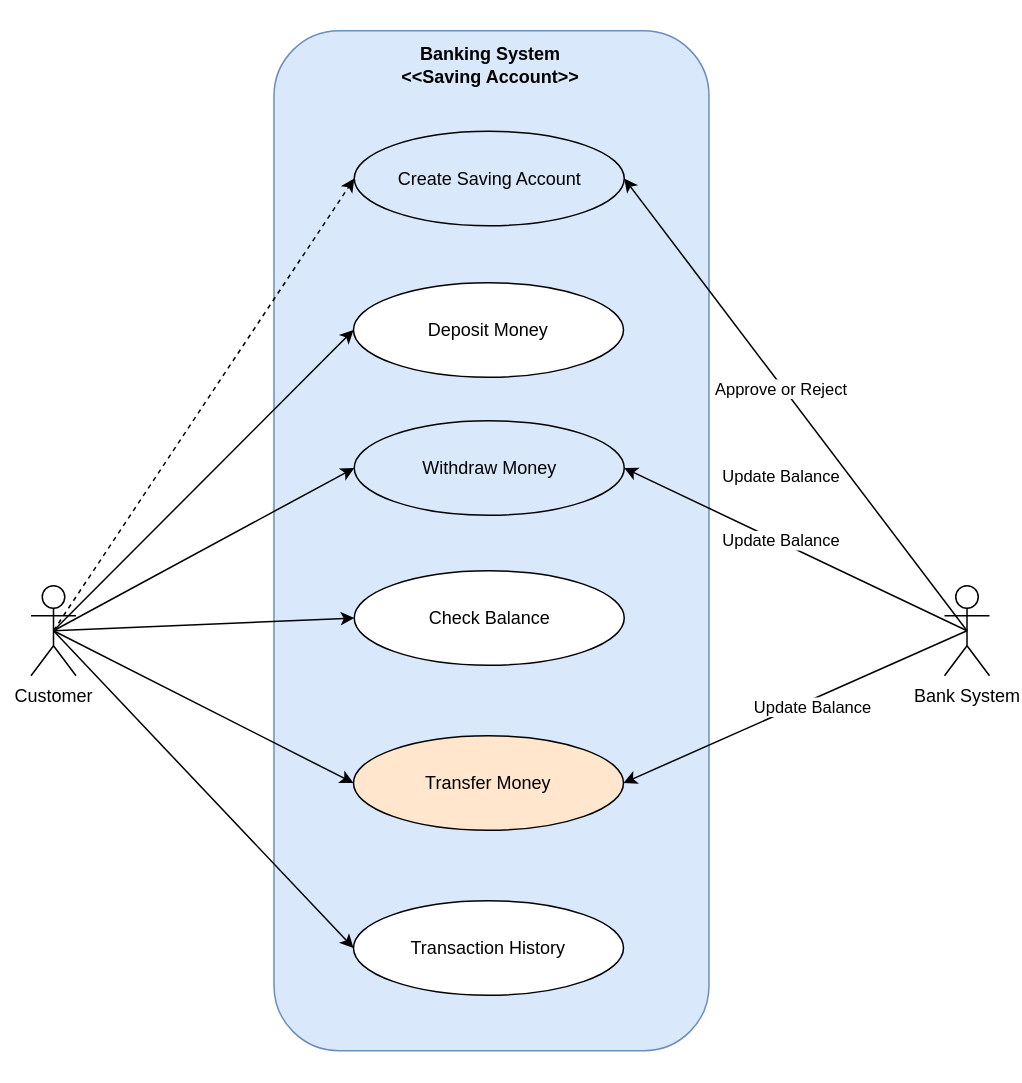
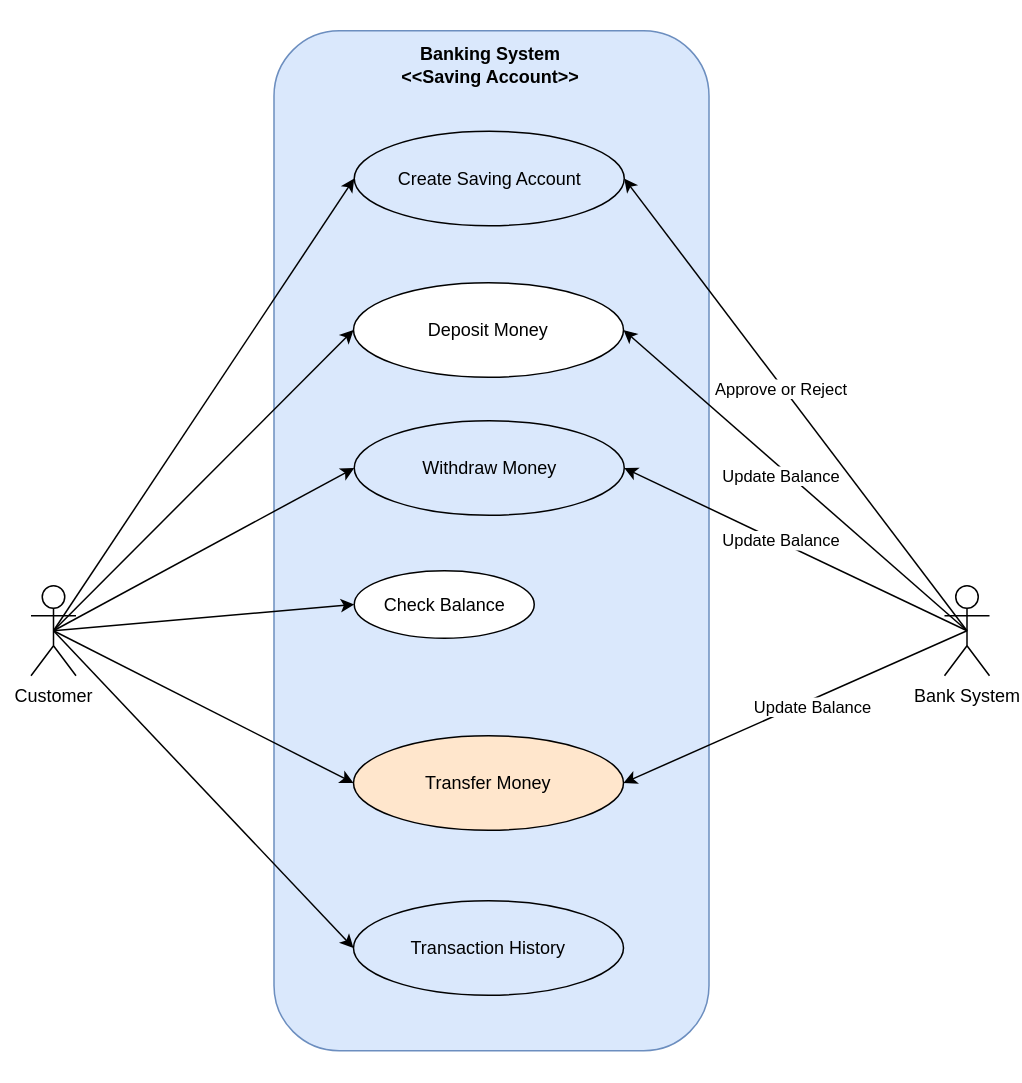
none -> (706, 402)
(204, 404) -> (204, 404)
(489, 618) -> (444, 605)
(488, 948) -> (488, 948)
